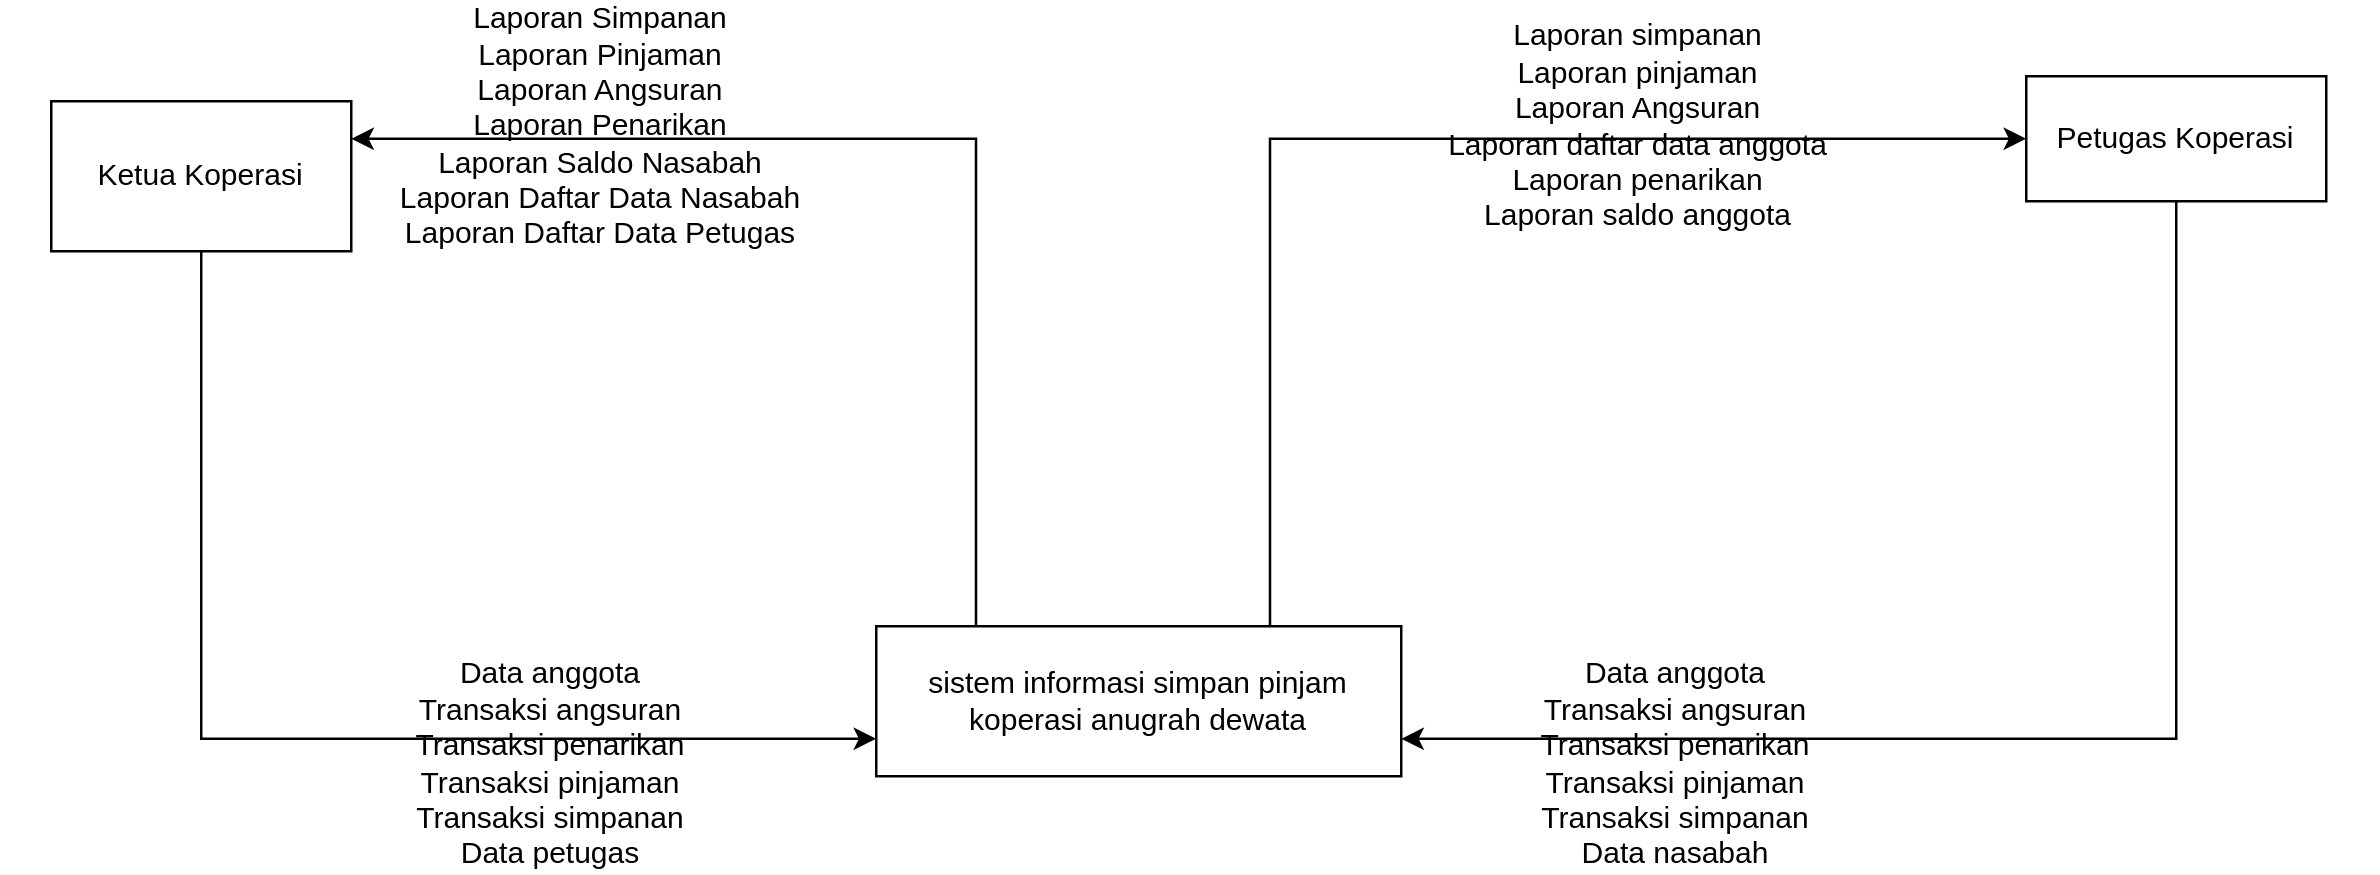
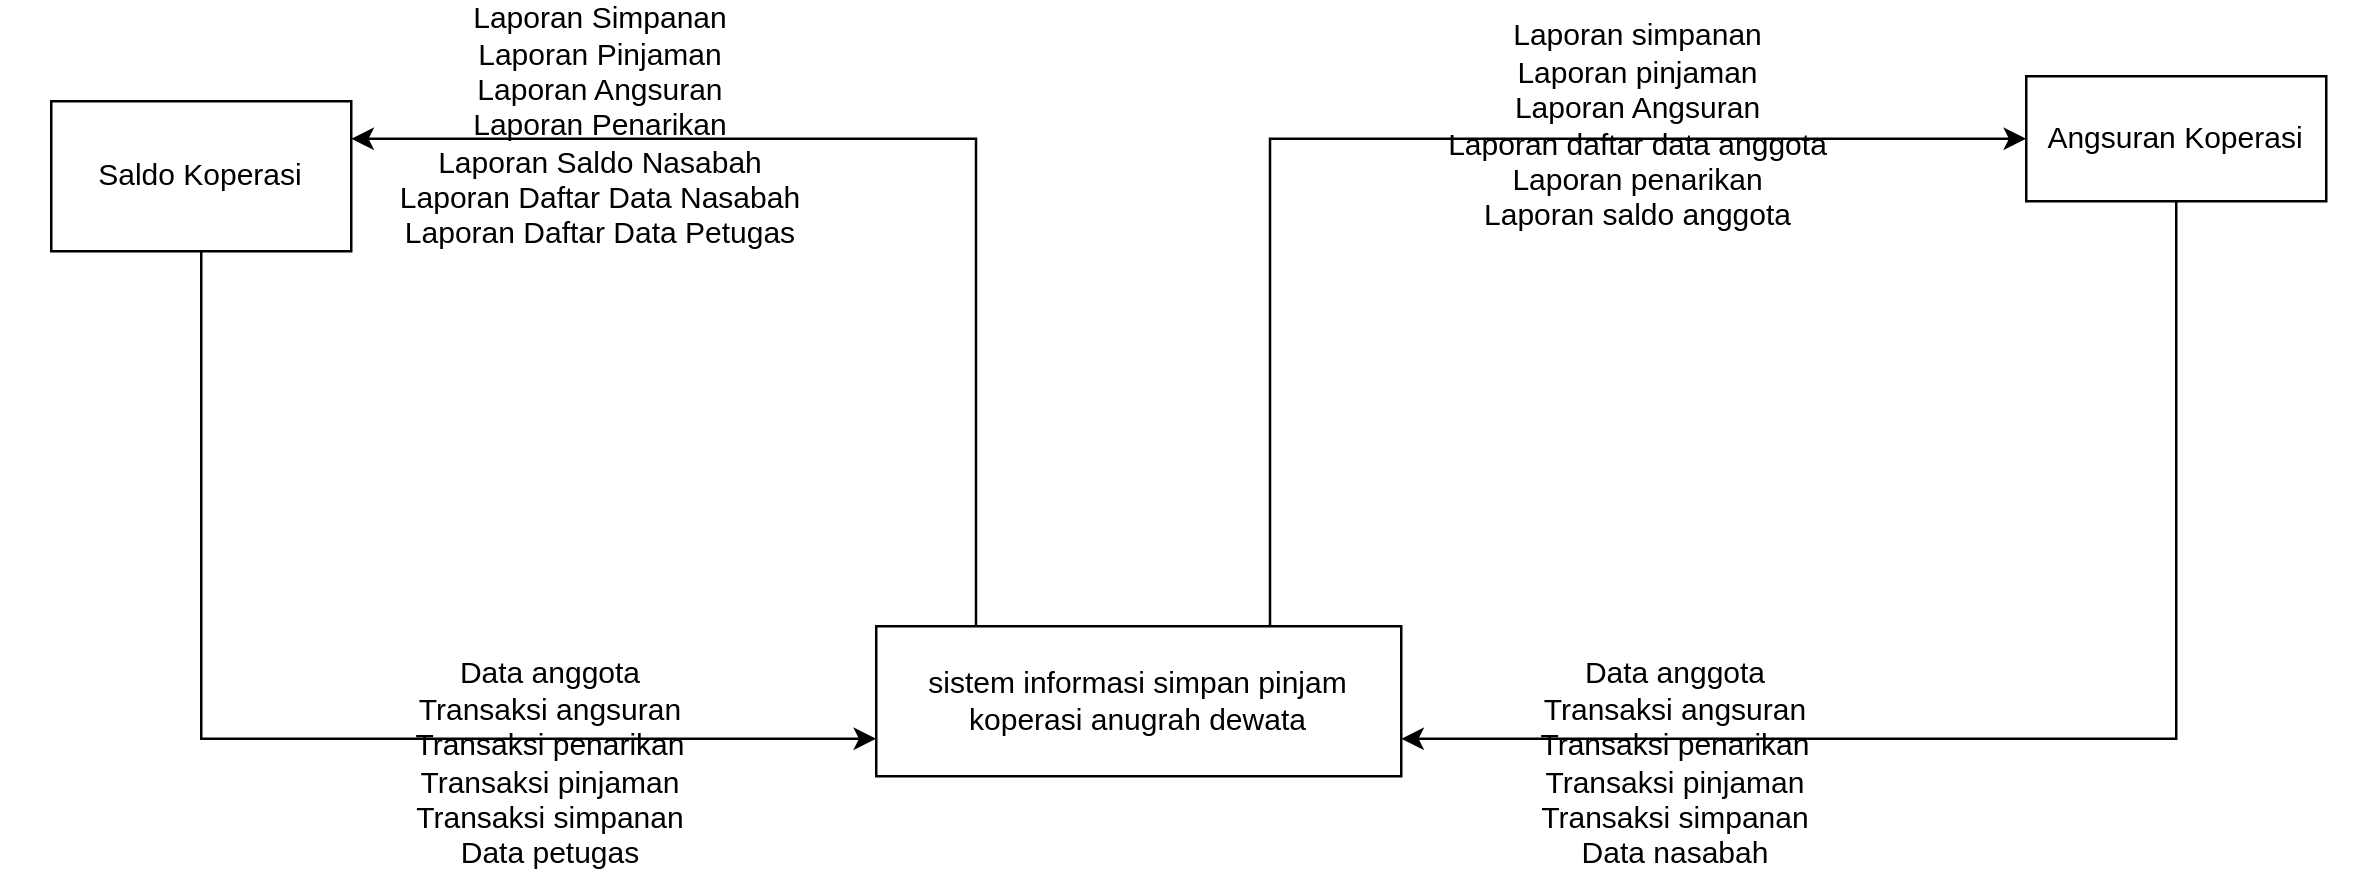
(2176, 139) -> (2176, 139)
(201, 176) -> (201, 176)
